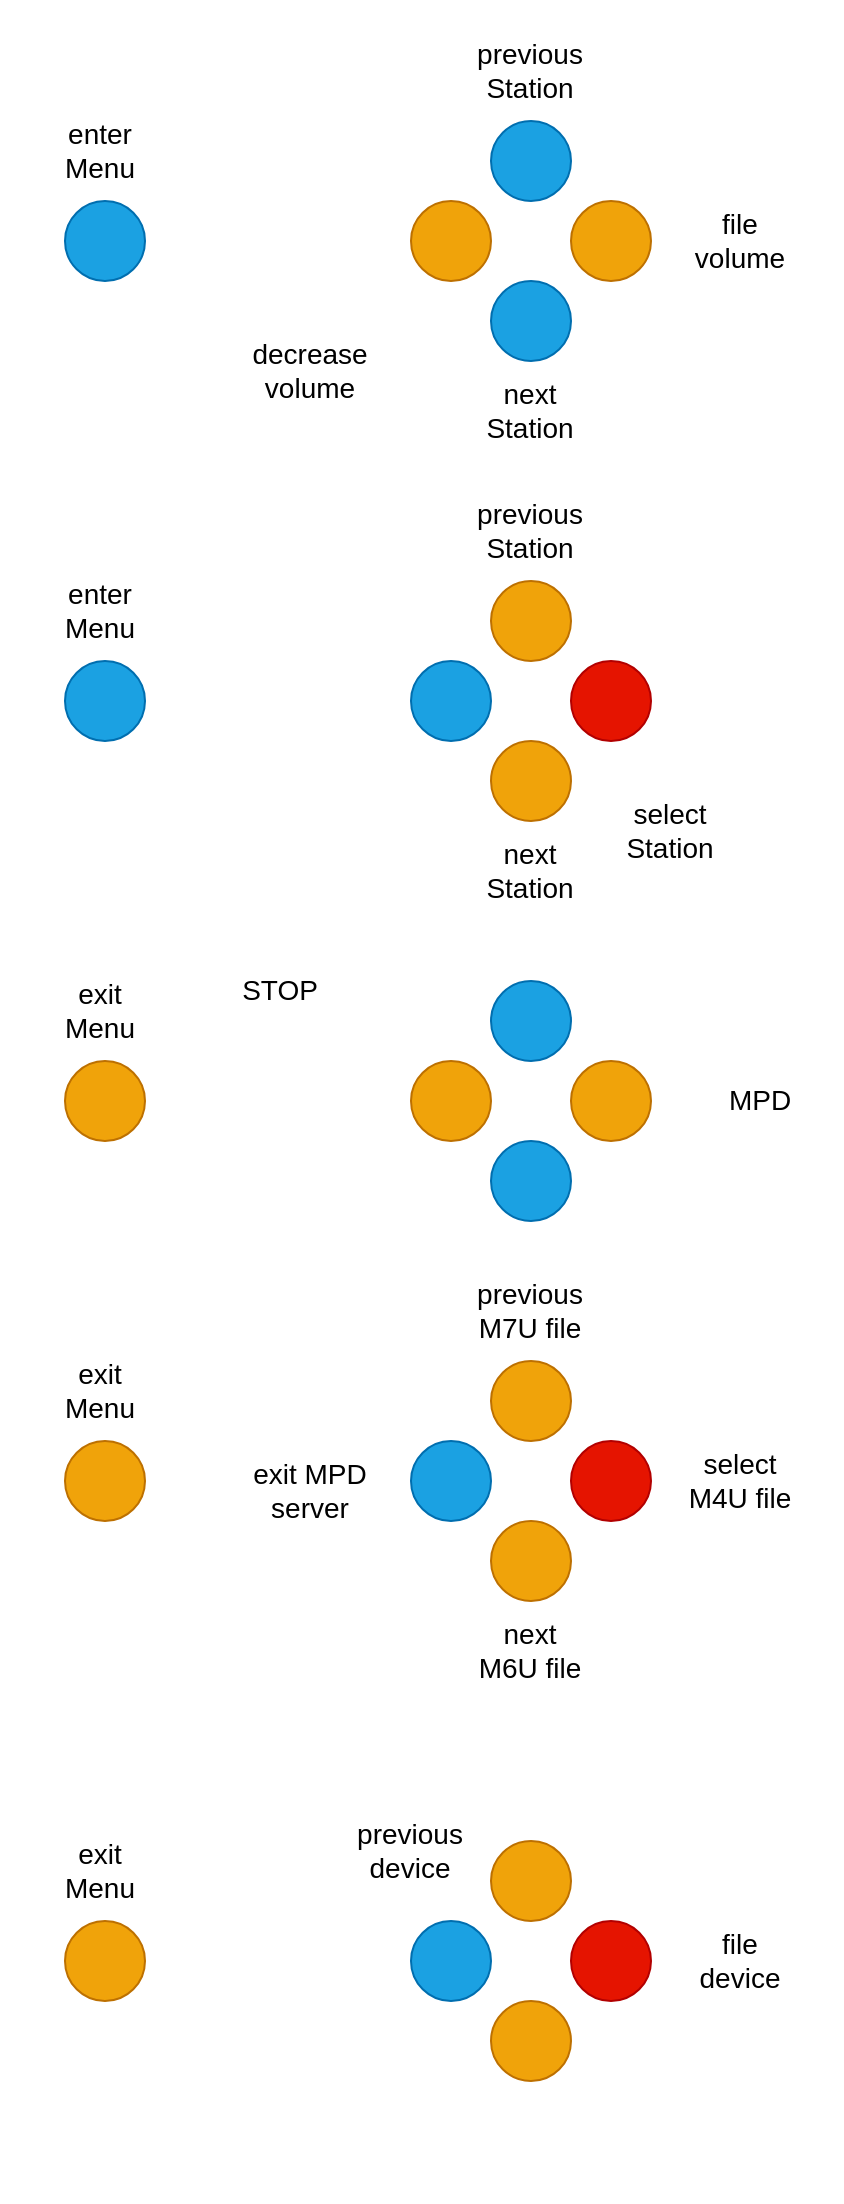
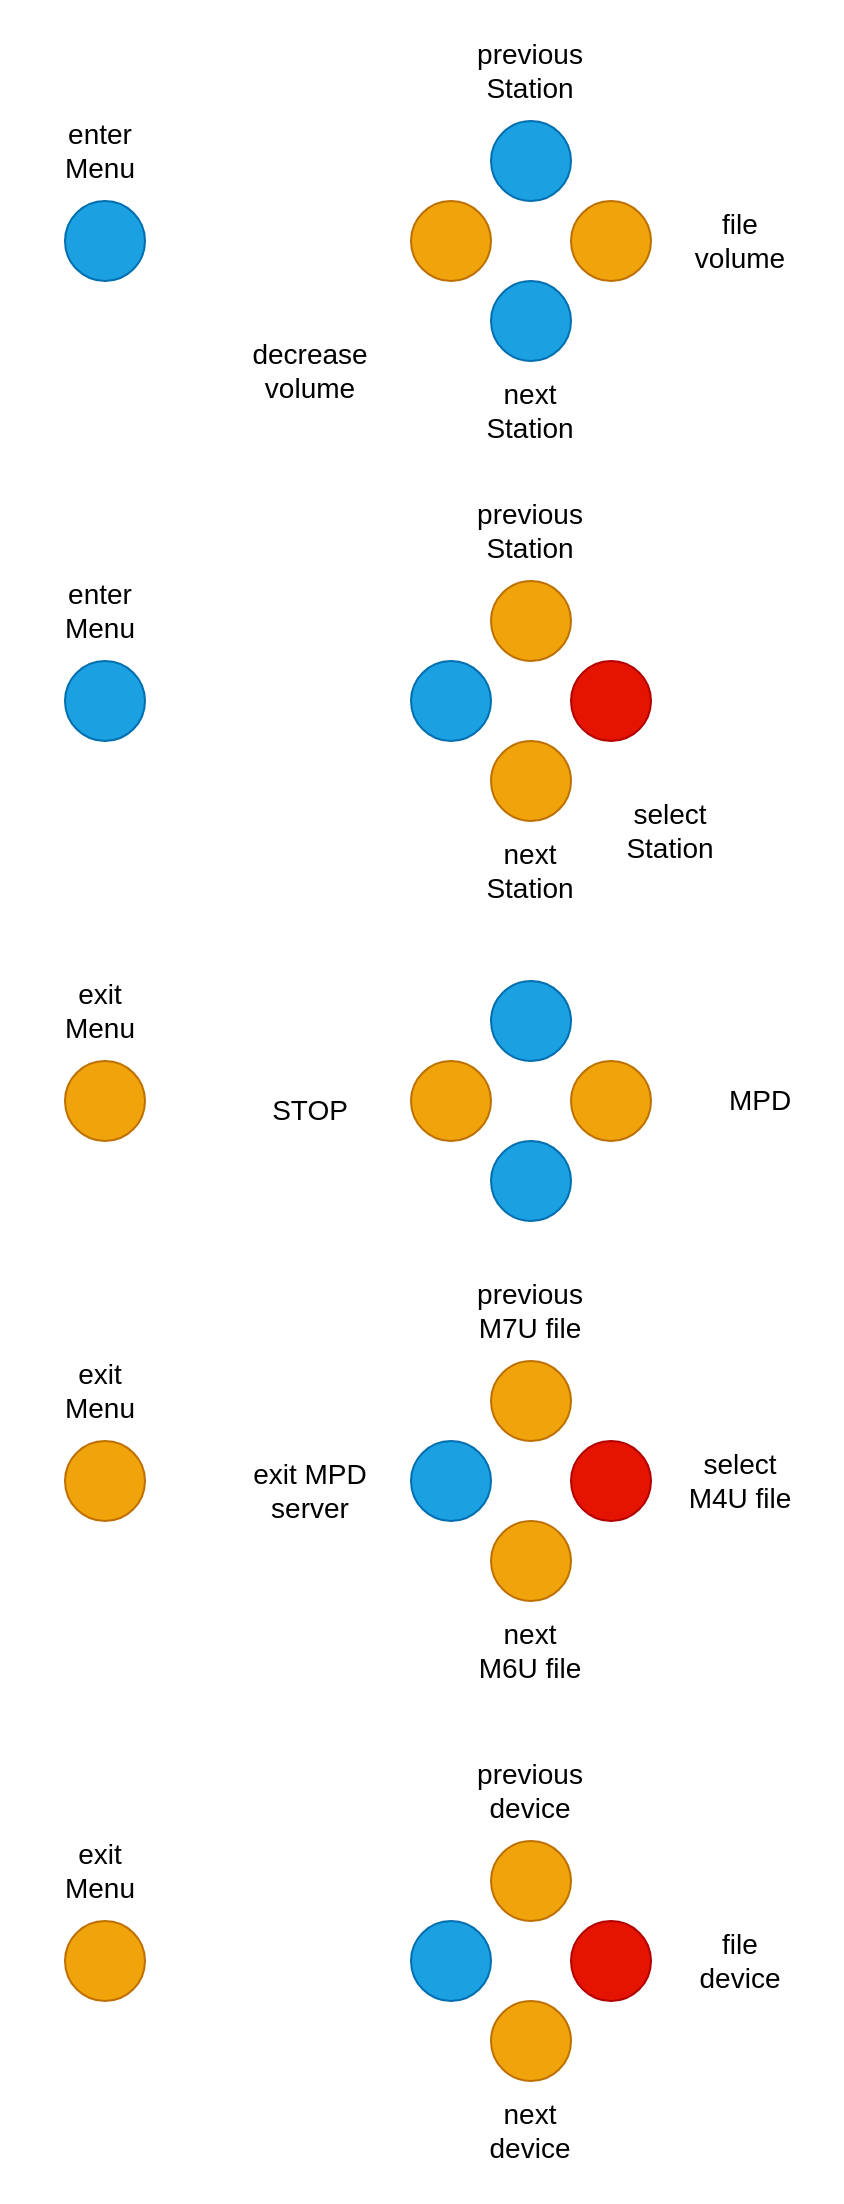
(281, 991) -> (311, 1111)
(411, 1851) -> (531, 1791)
none -> (531, 2131)
